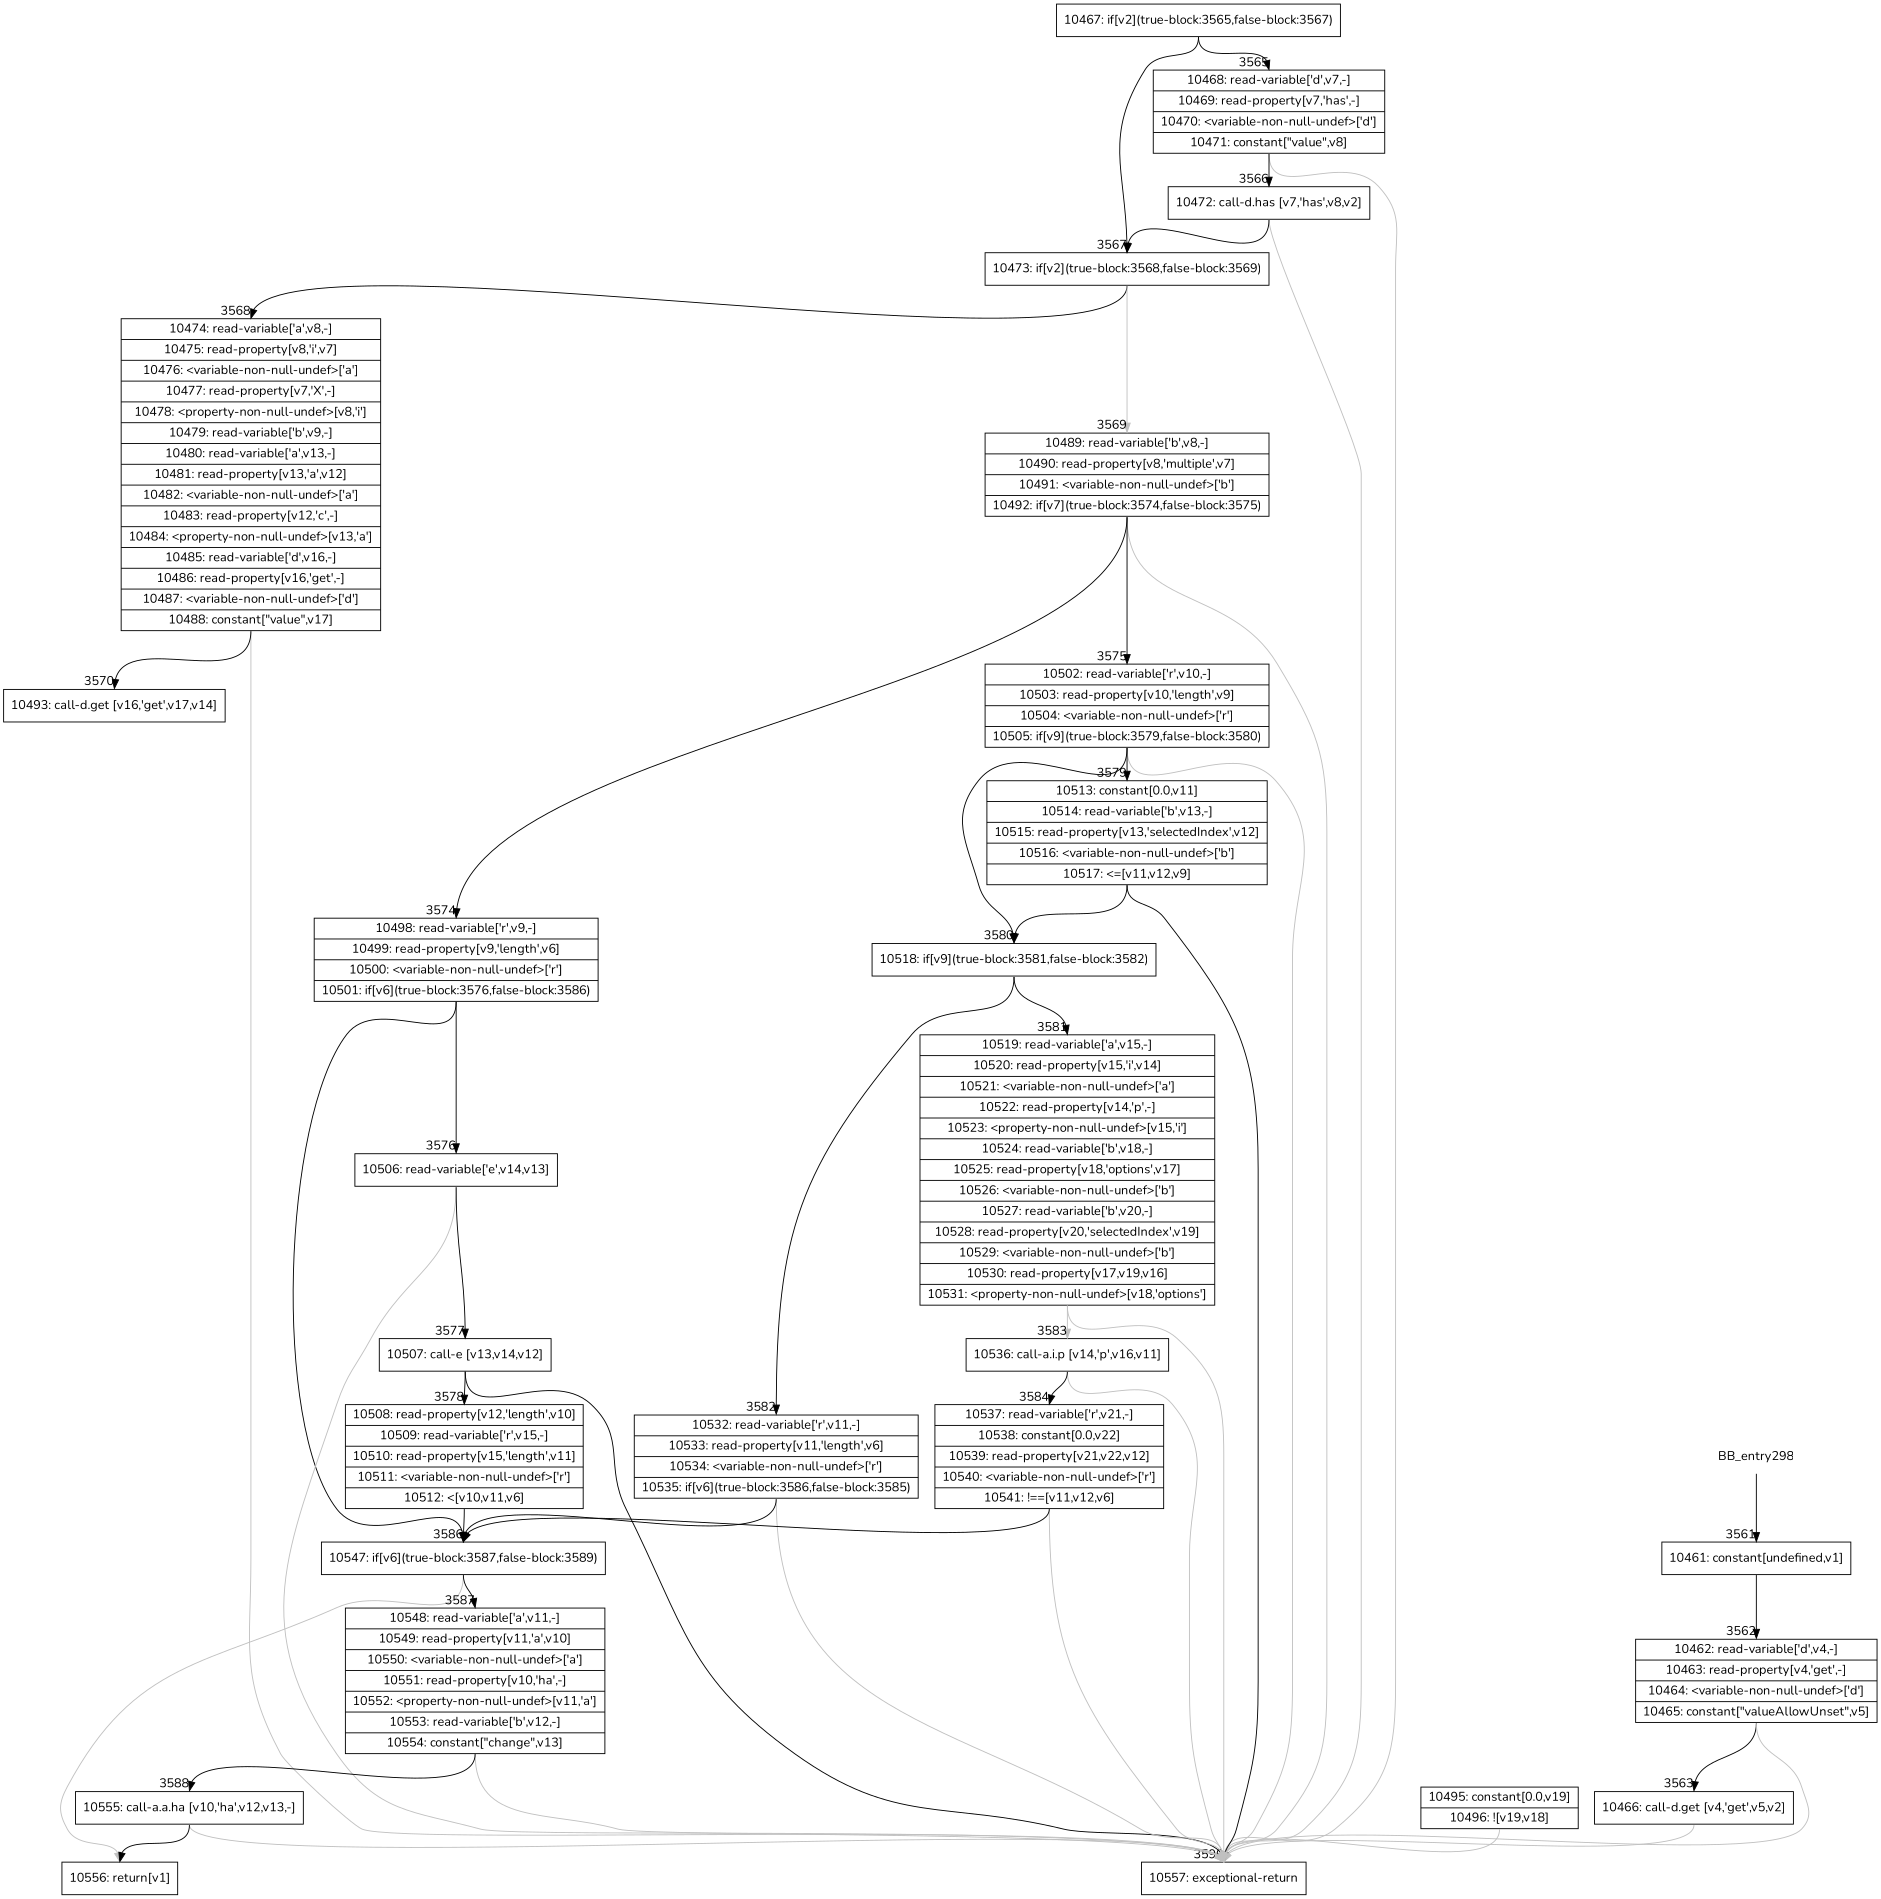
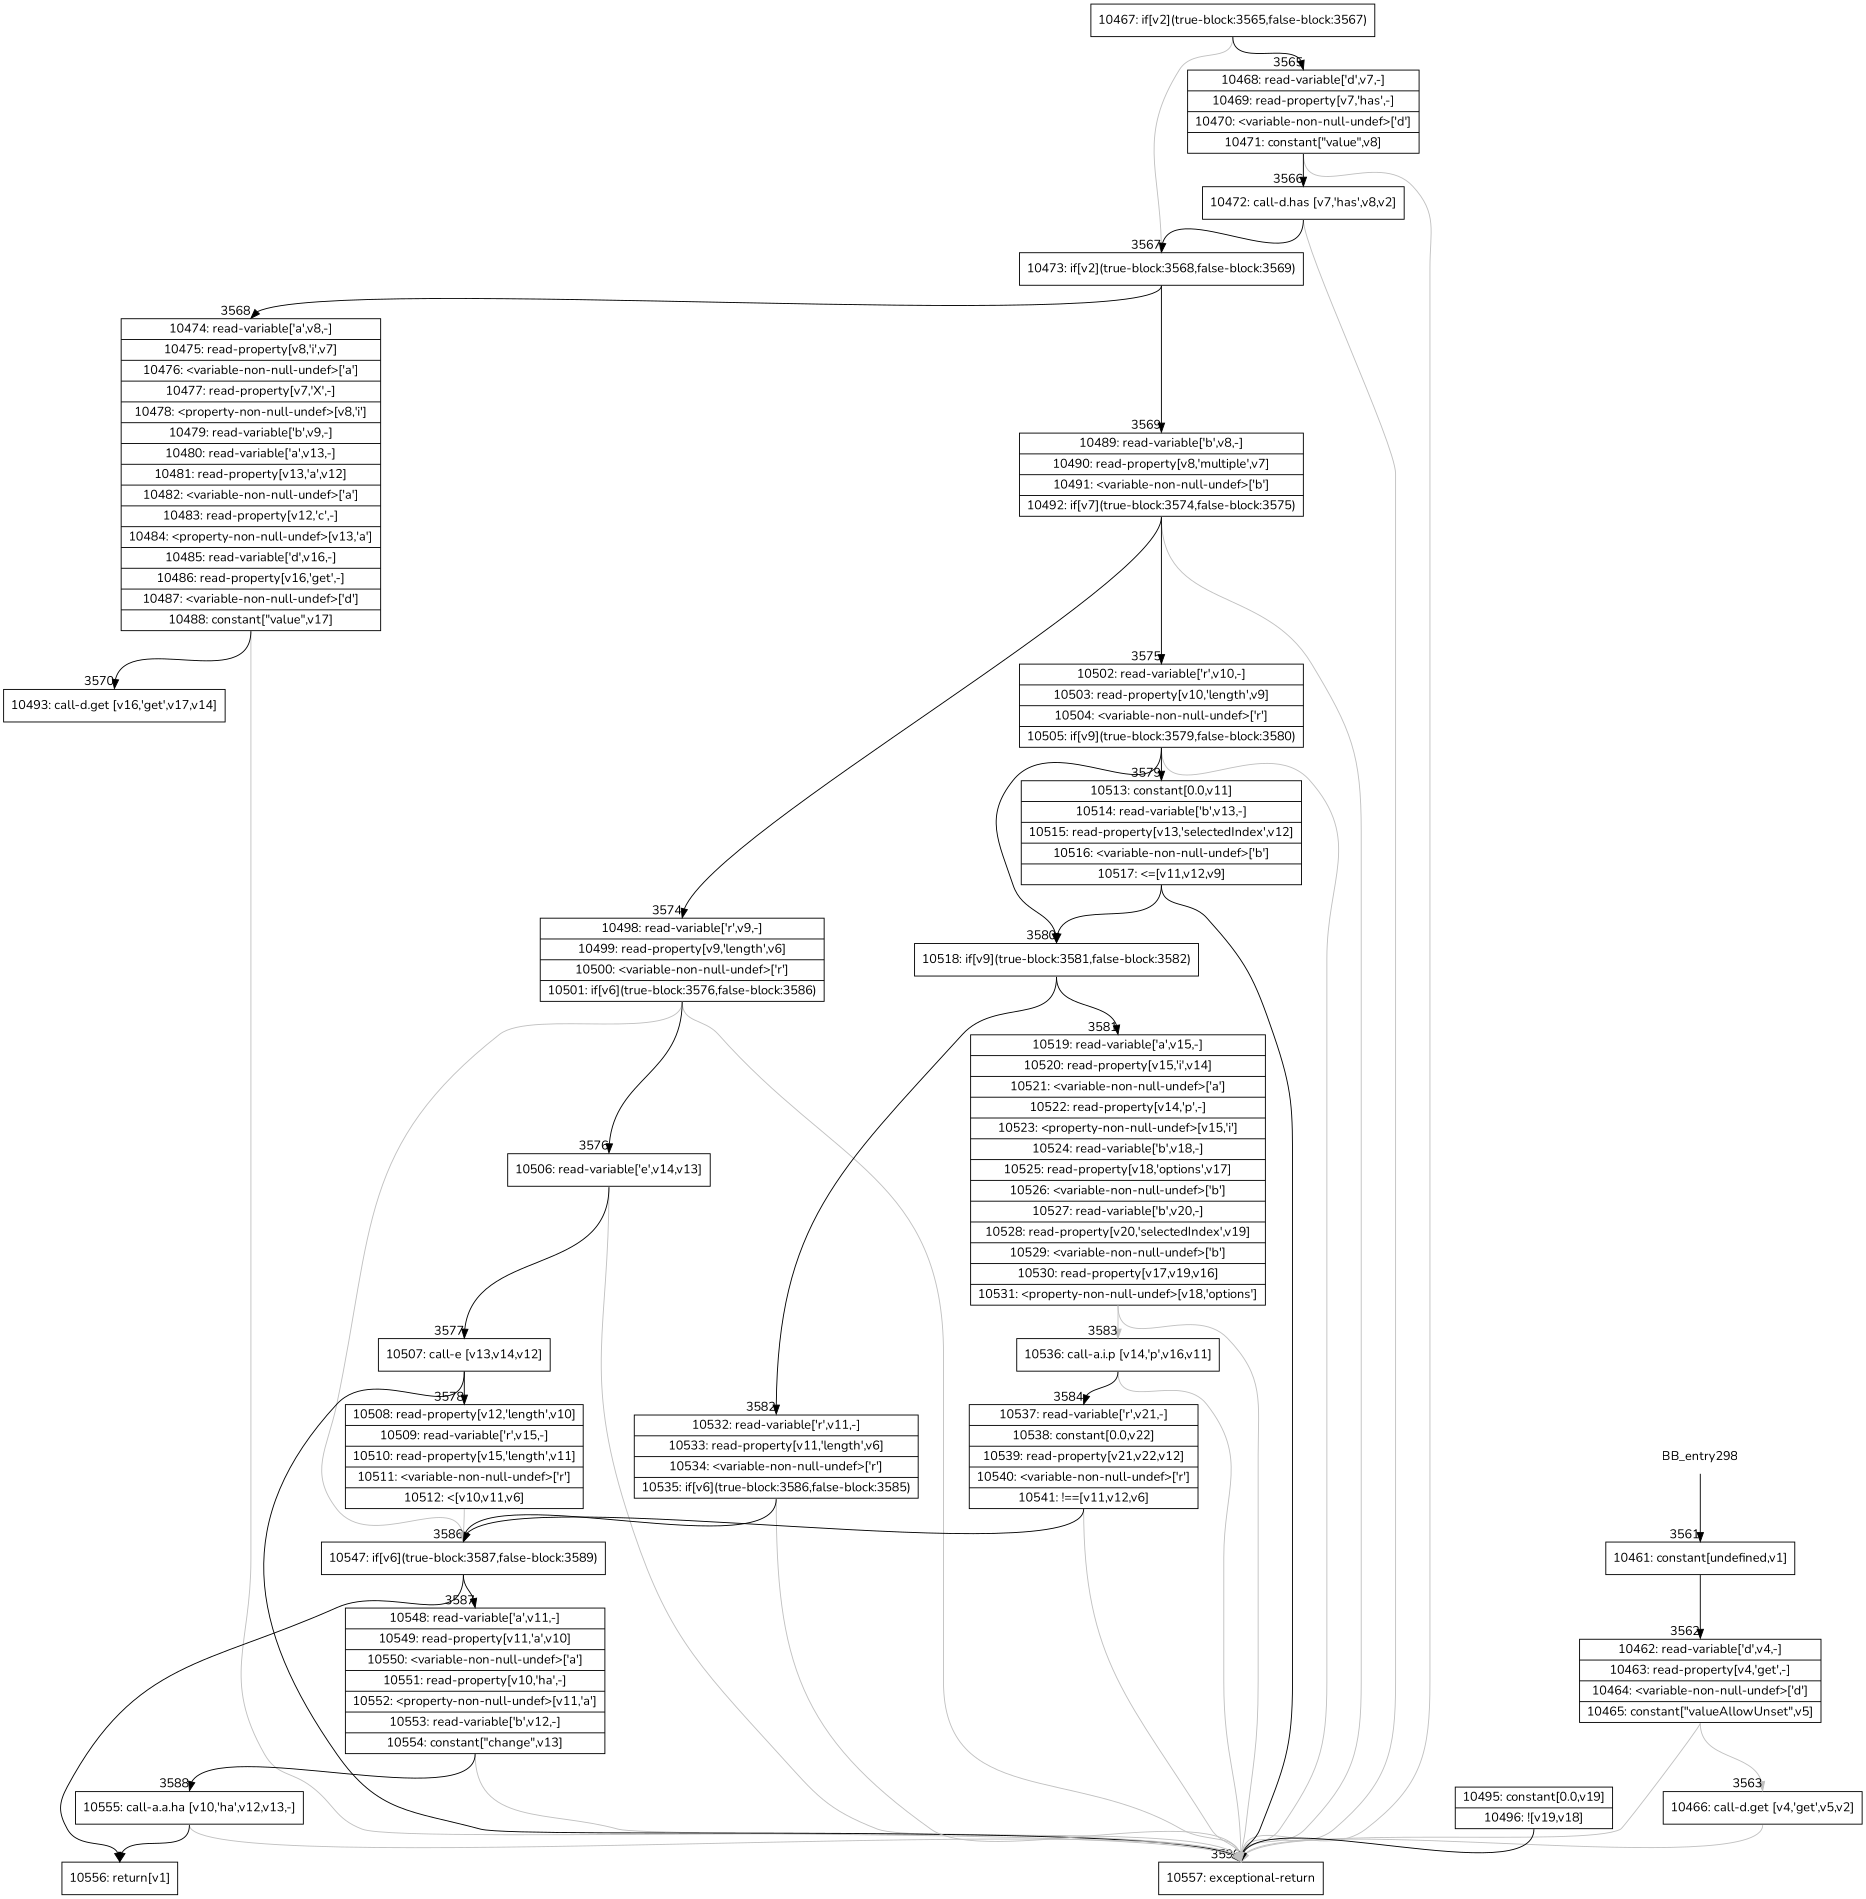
(1123, 120) -> (1158, 120)
(1127, 354) -> (1161, 354)
(294, 1276) -> (371, 1226)
none -> (943, 1473)
(464, 1521) -> (464, 1521)
(202, 1661) -> (202, 1661)
(1729, 1755) -> (1727, 1755)
(1373, 1847) -> (1392, 1846)
